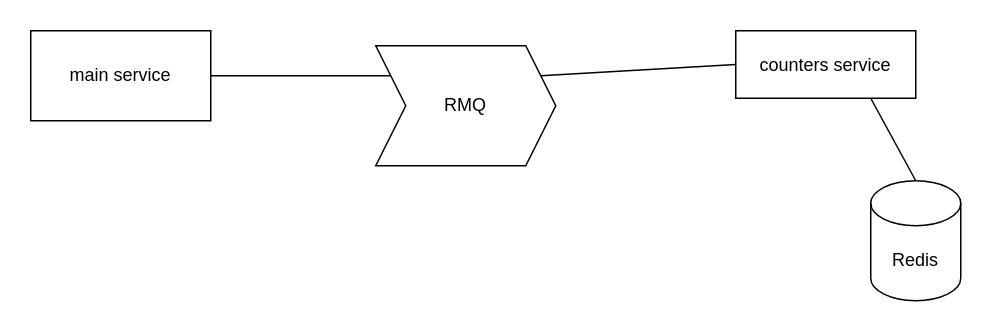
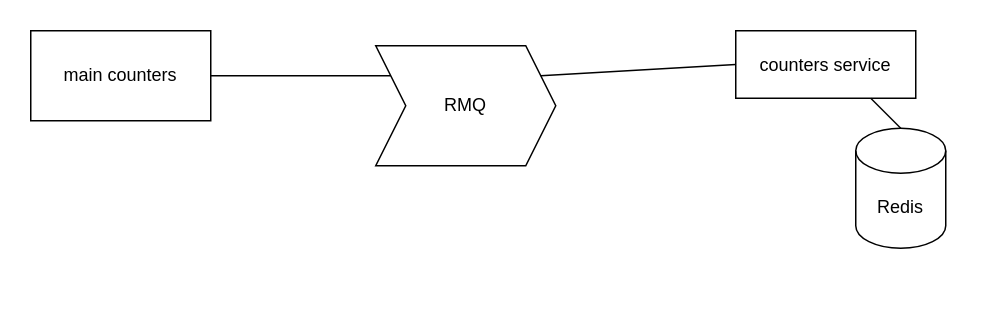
(121, 76) -> (121, 76)
(916, 241) -> (901, 188)
